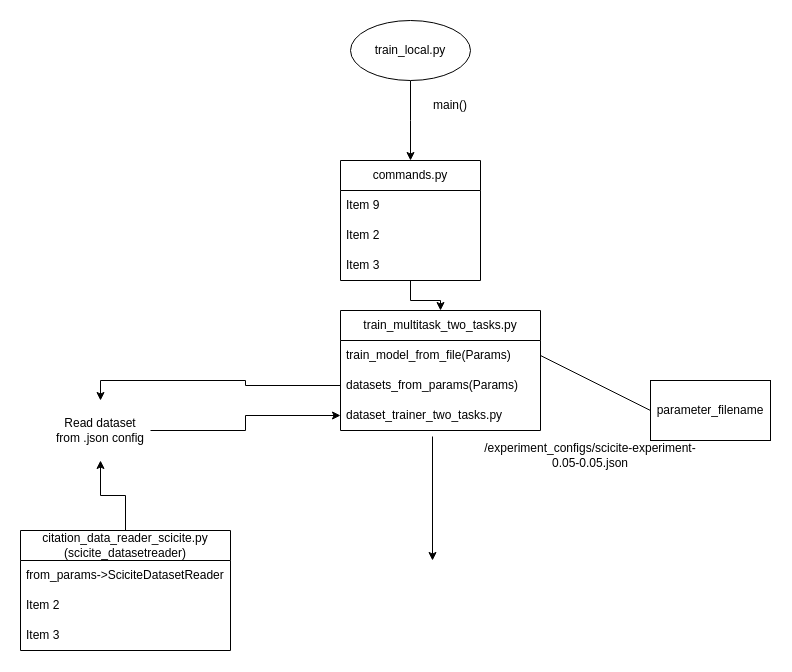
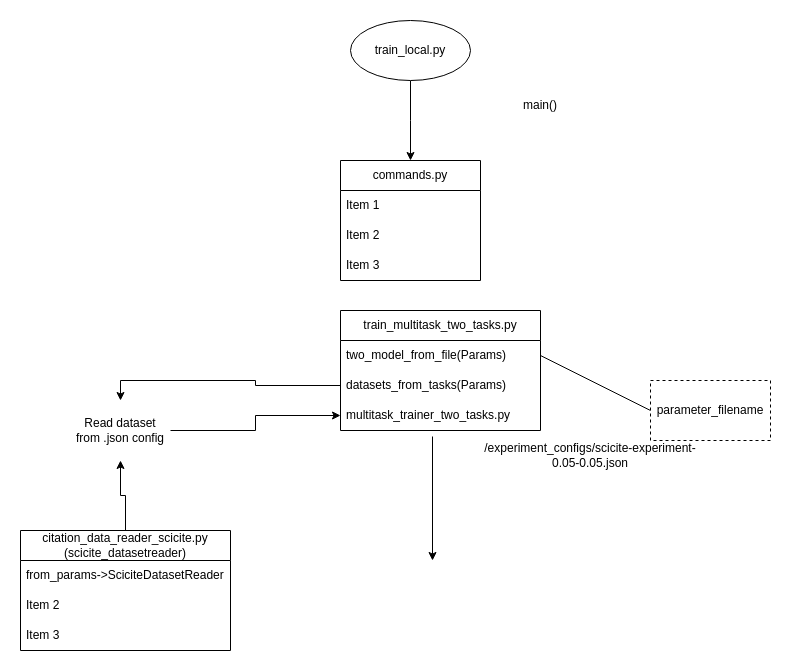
(451, 106) -> (541, 106)
(365, 206) -> (365, 206)
(418, 301) -> none
(438, 356) -> (433, 356)
(441, 386) -> (437, 386)
(711, 411) -> (711, 411)
(437, 416) -> (441, 416)
(101, 431) -> (121, 431)
